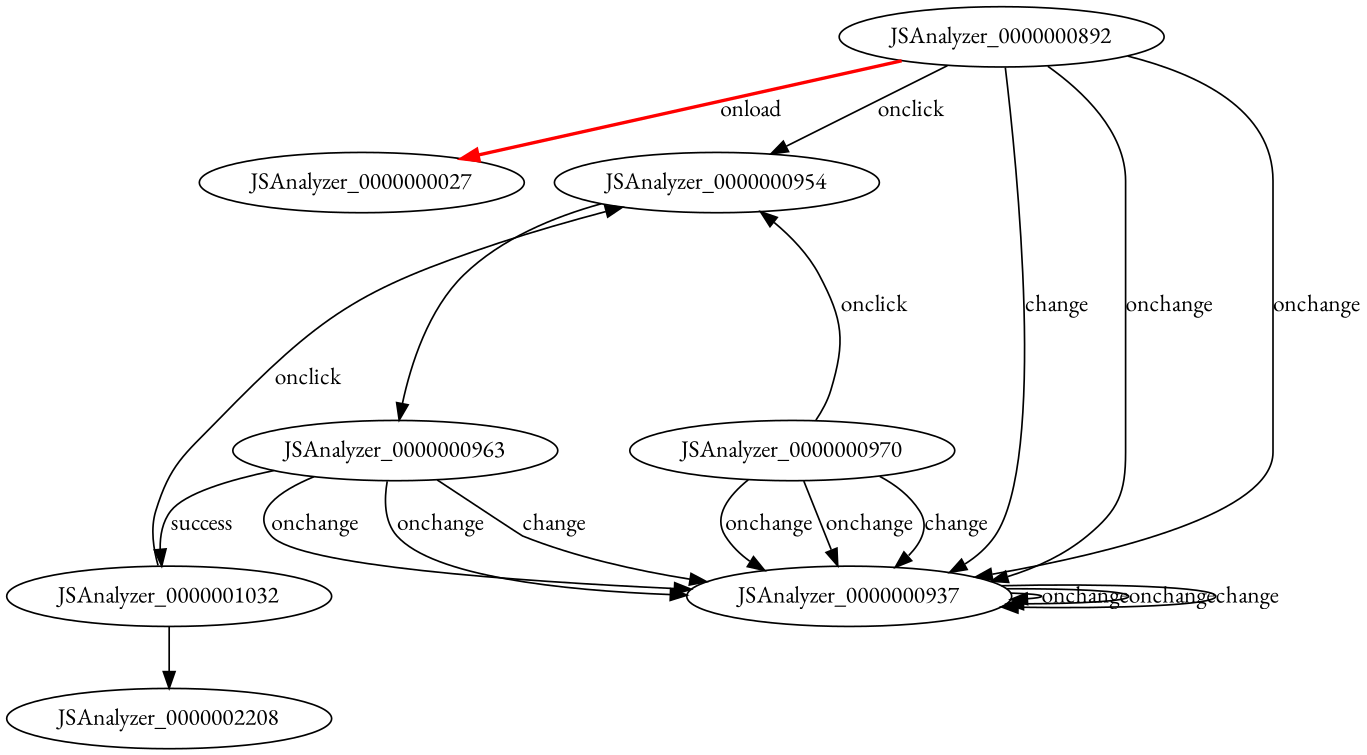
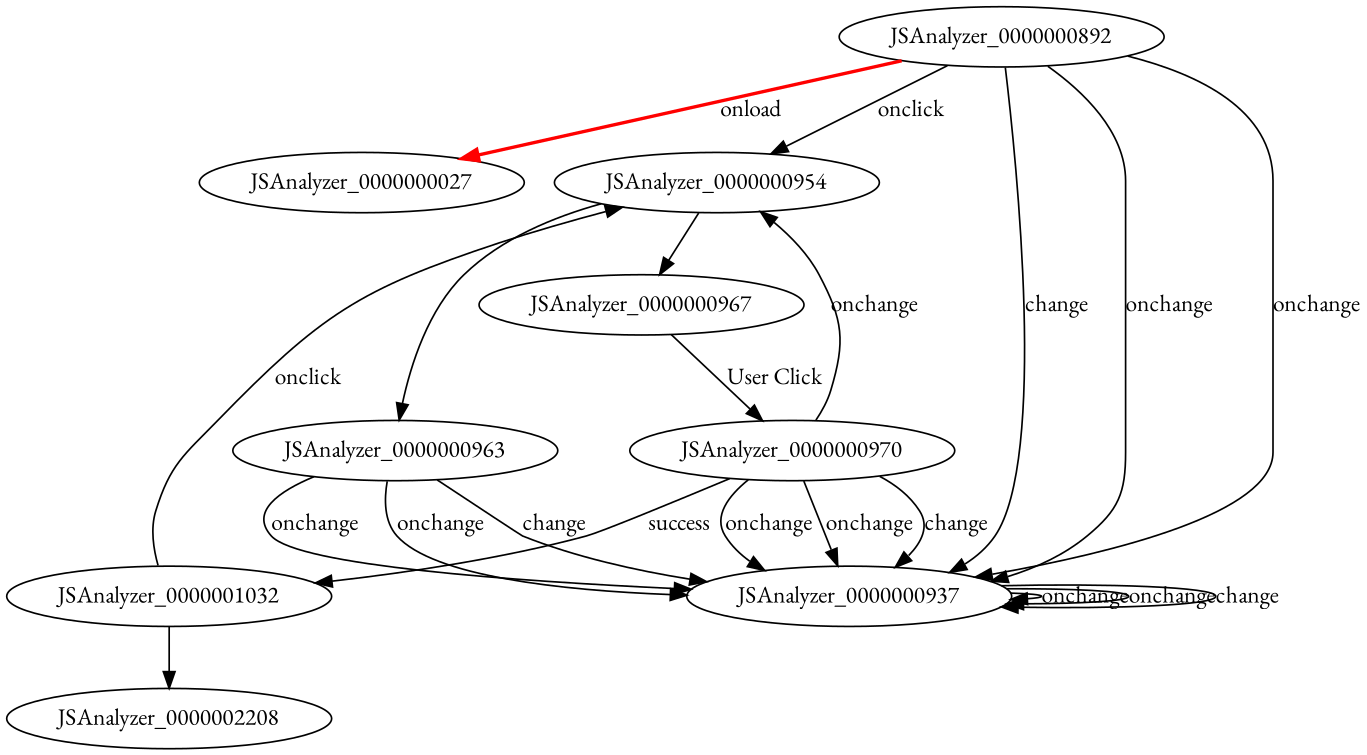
none -> (642, 305)
(874, 305) -> (874, 305)
(201, 492) -> (526, 550)
